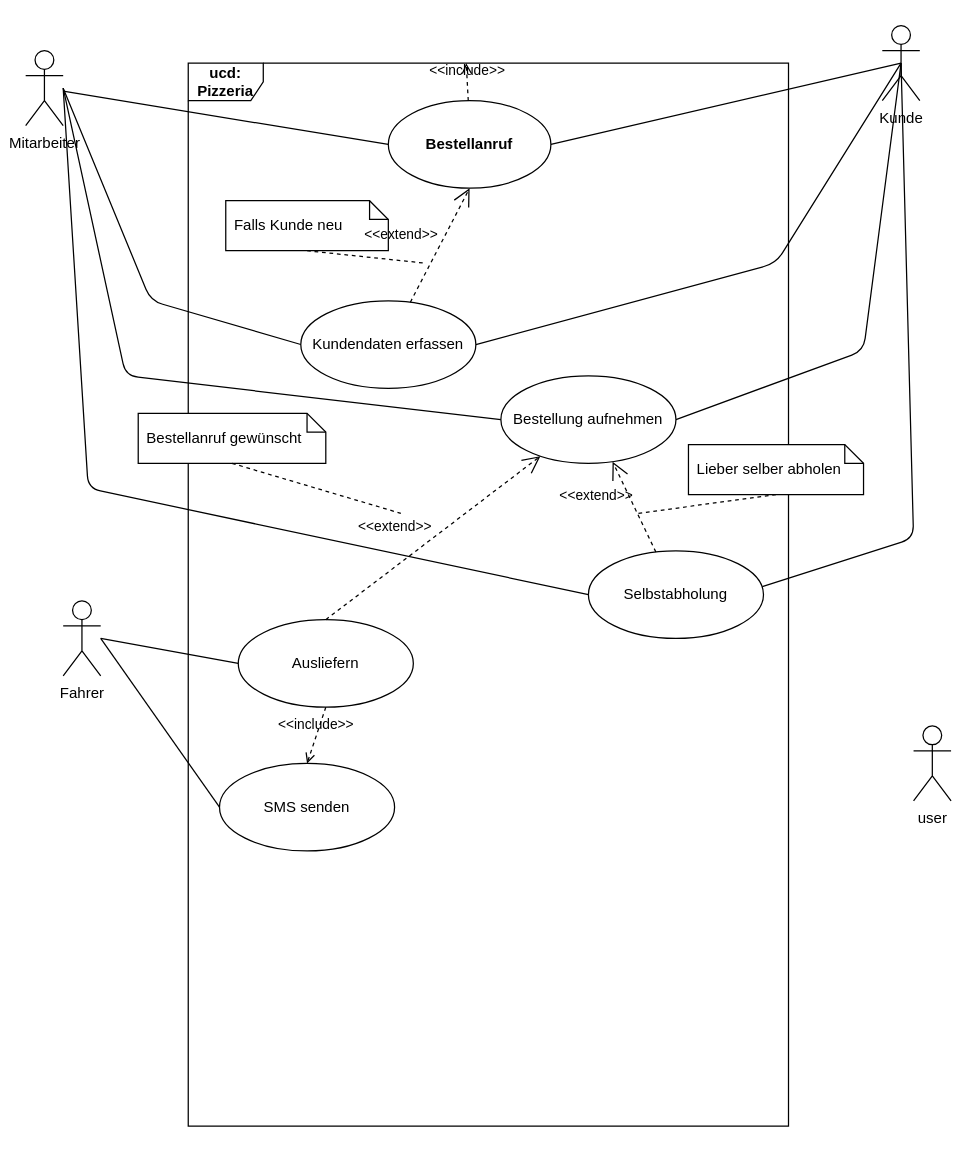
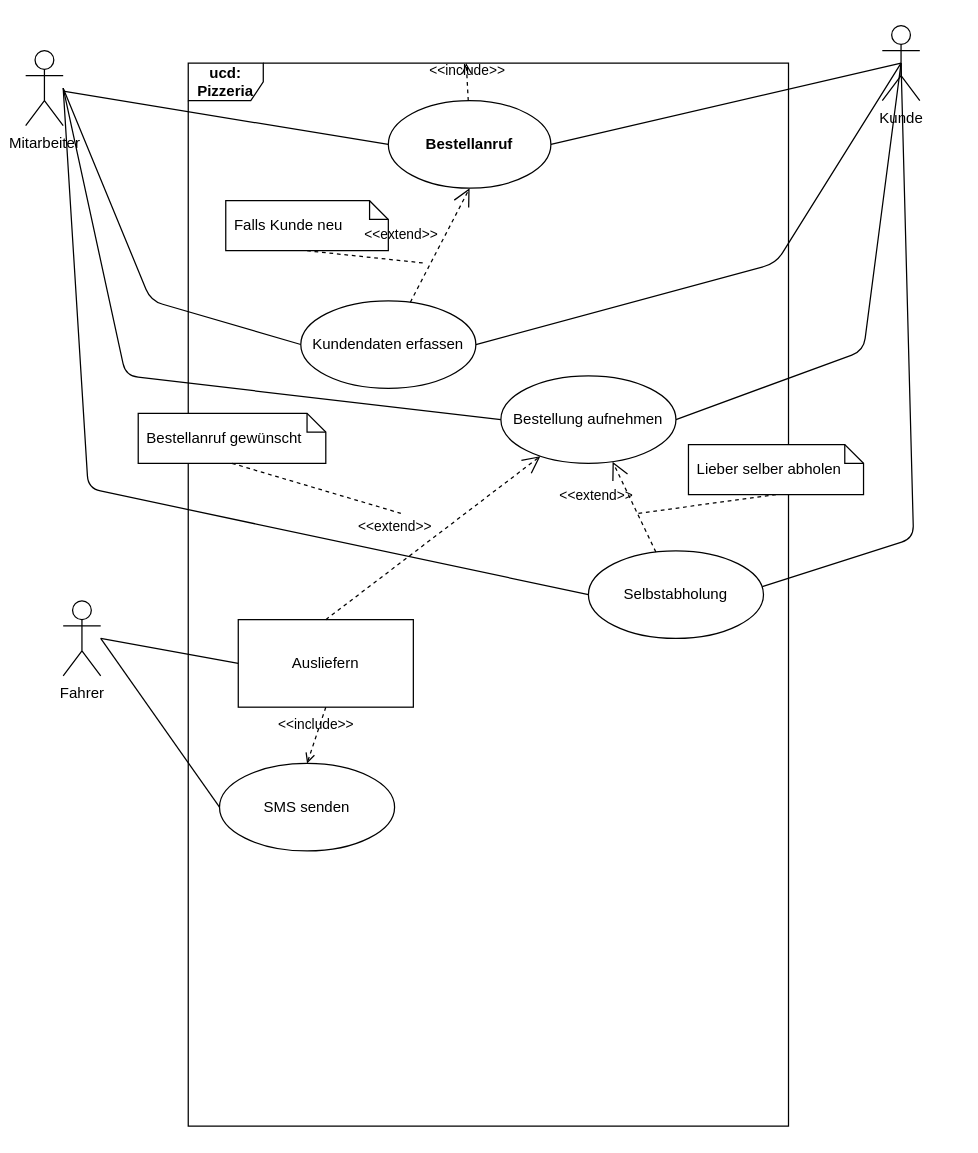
(326, 663) -> (326, 663)
(932, 763) -> none
